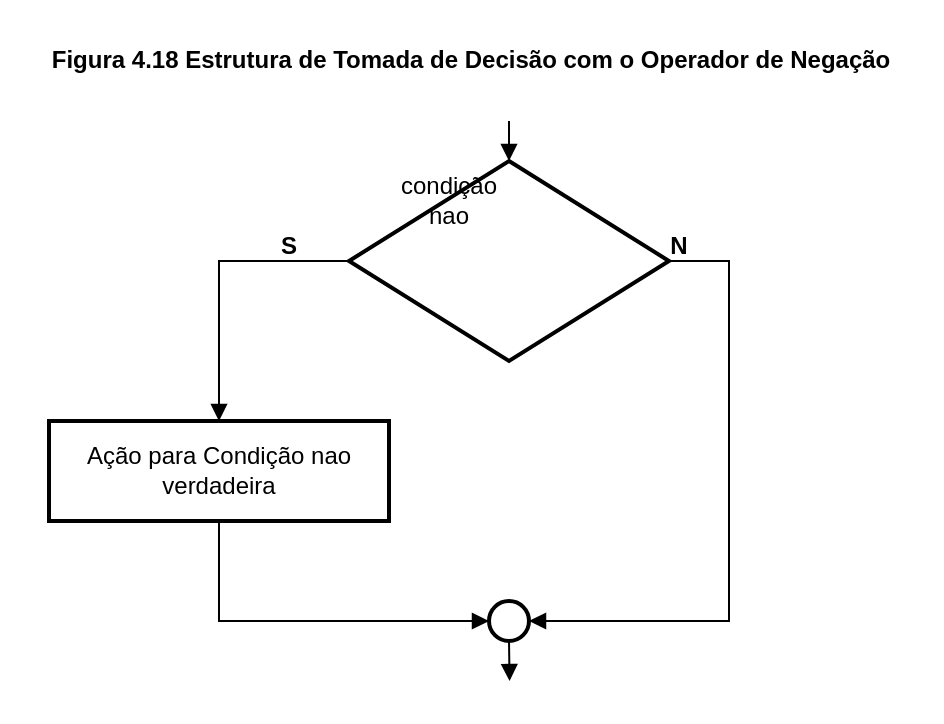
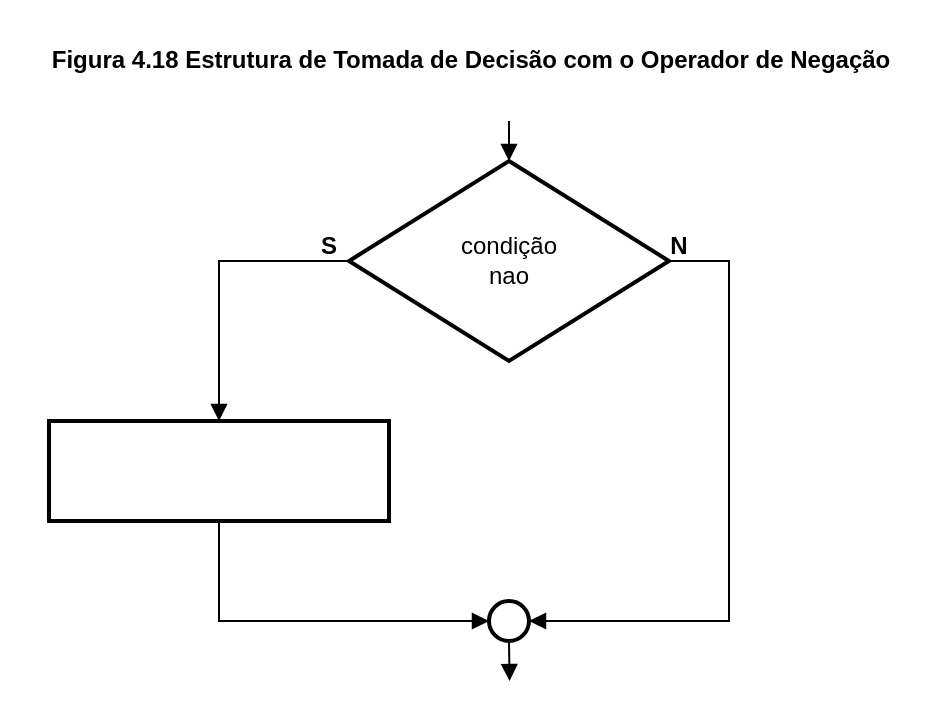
(449, 201) -> (509, 261)
(289, 247) -> (329, 247)
(219, 471) -> none
